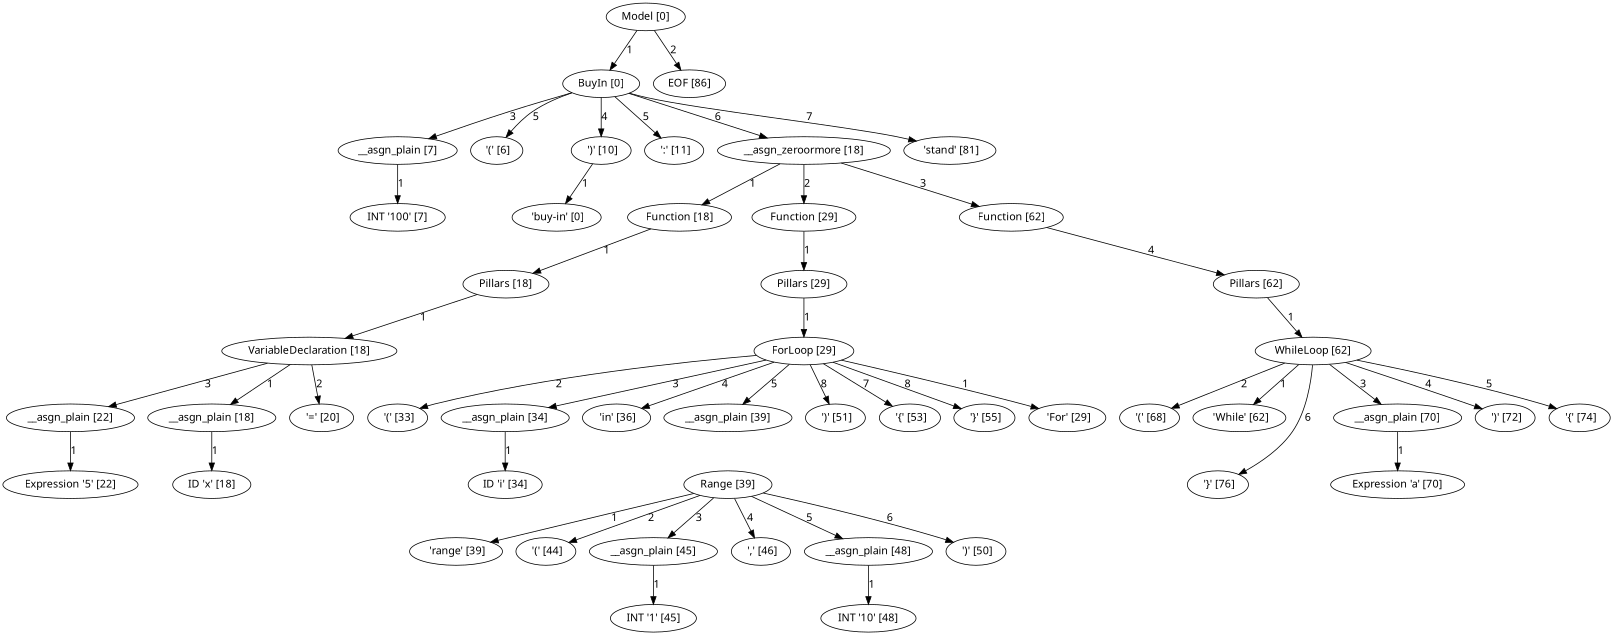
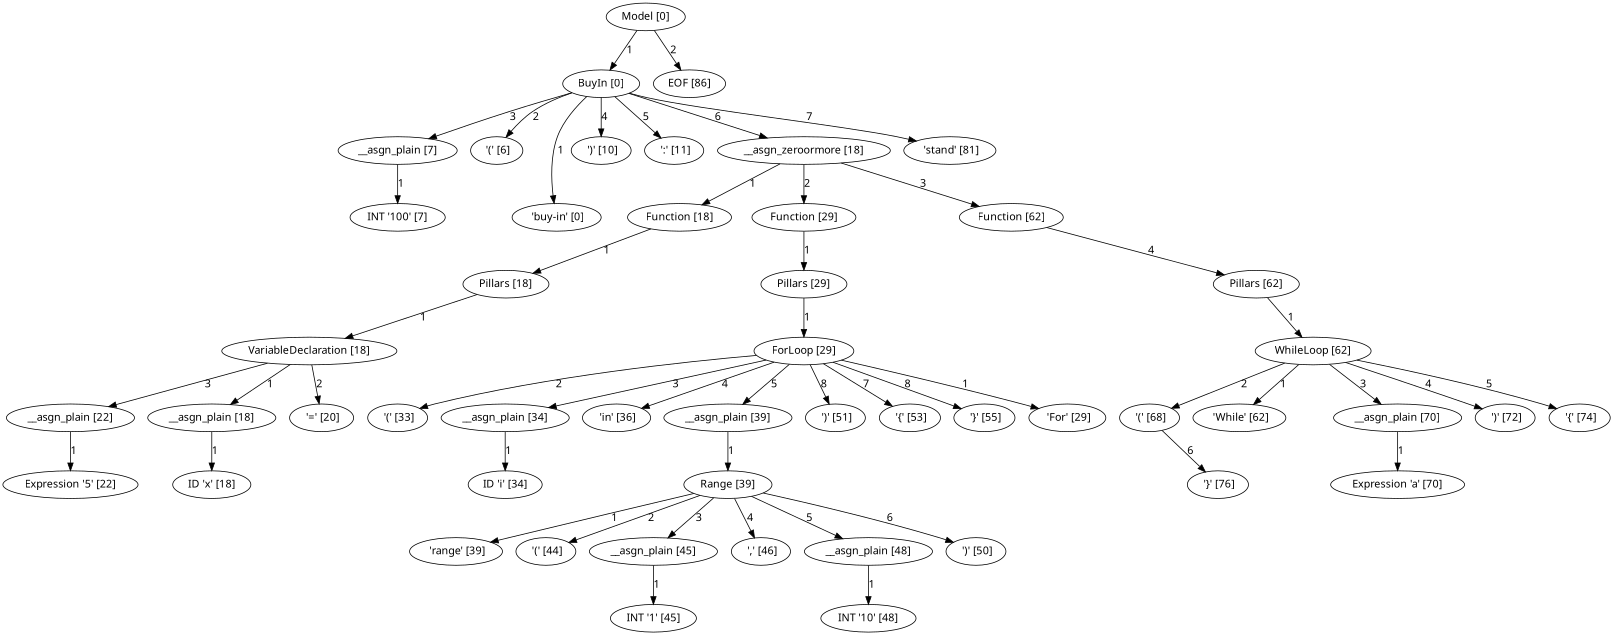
(536, 117) -> (536, 117)
(581, 181) -> (556, 141)
(1295, 428) -> (1181, 448)
none -> (728, 447)
